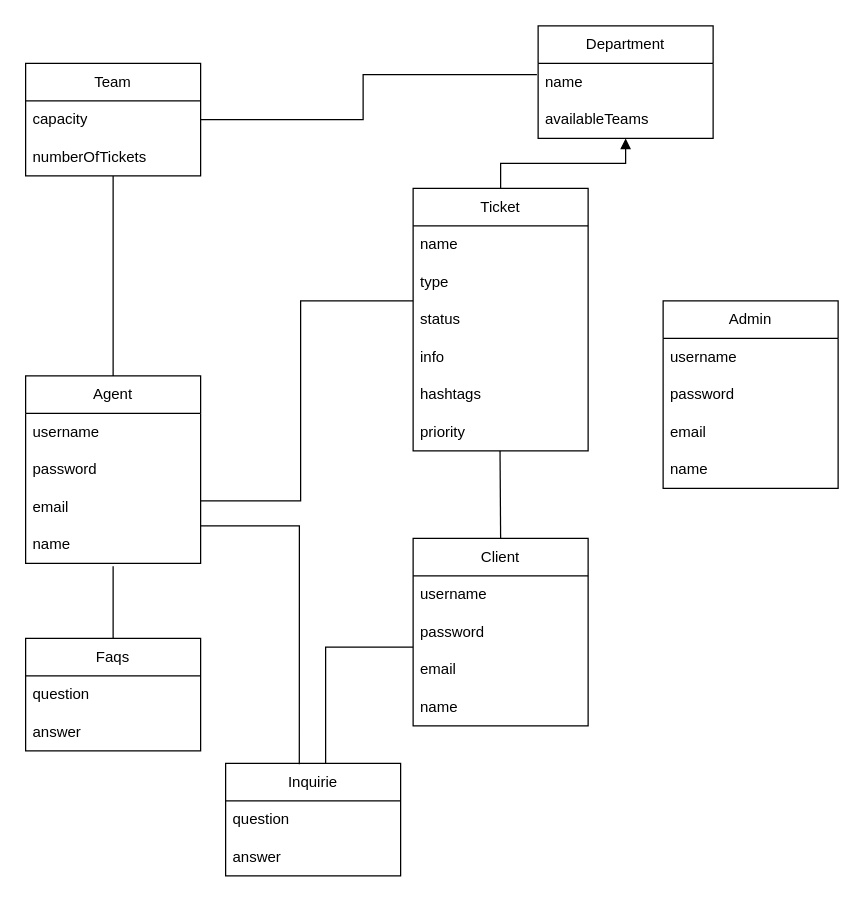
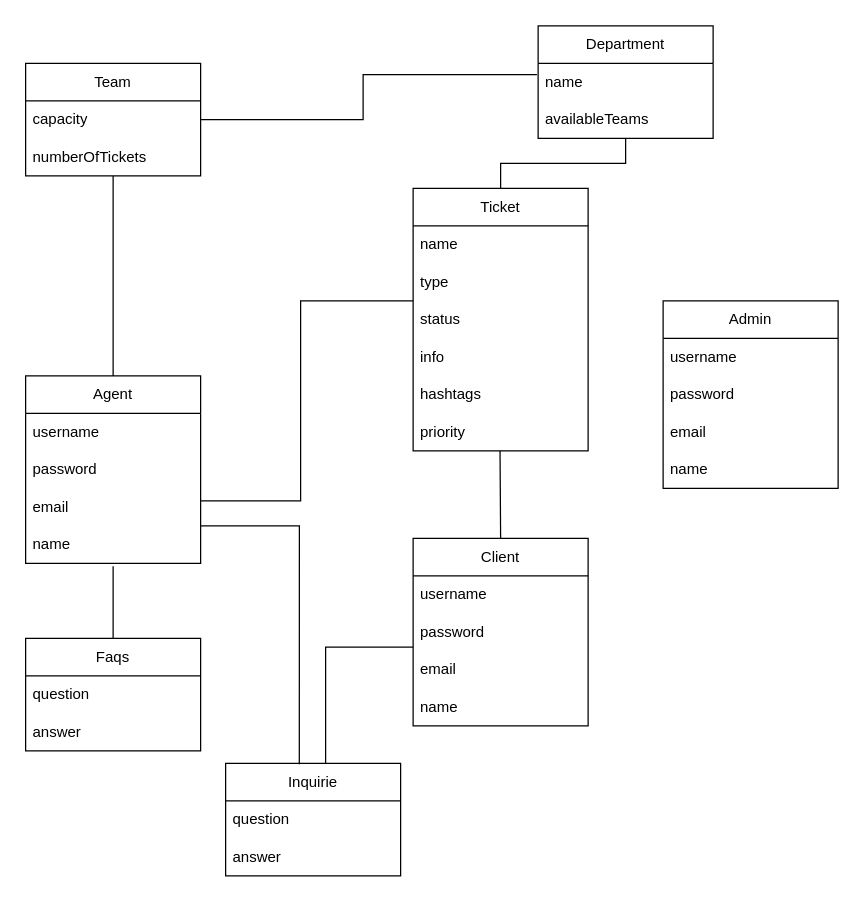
(626, 149) -> (626, 146)
